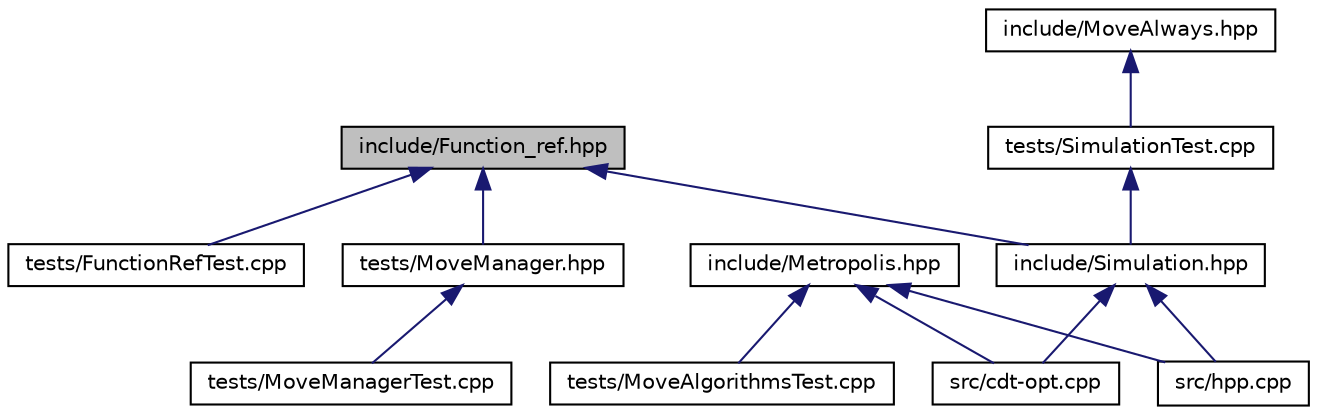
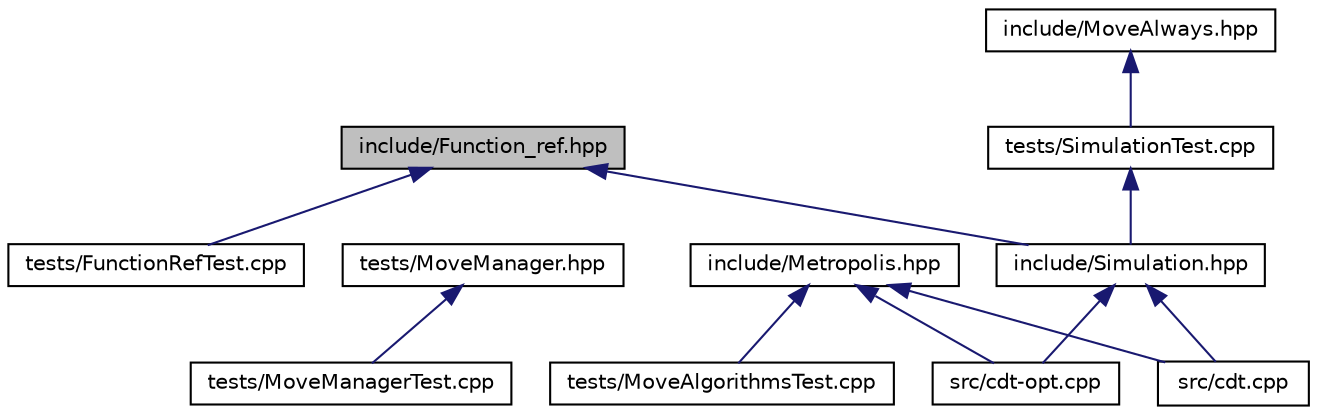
(483, 217) -> none
(1233, 384) -> (1233, 384)
